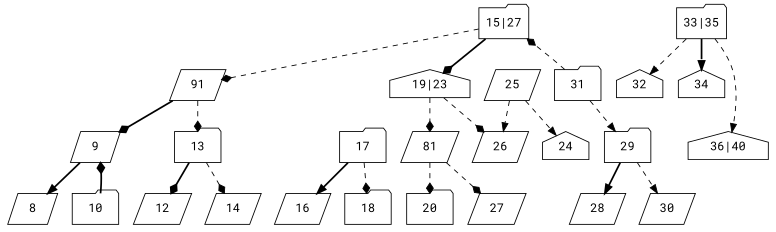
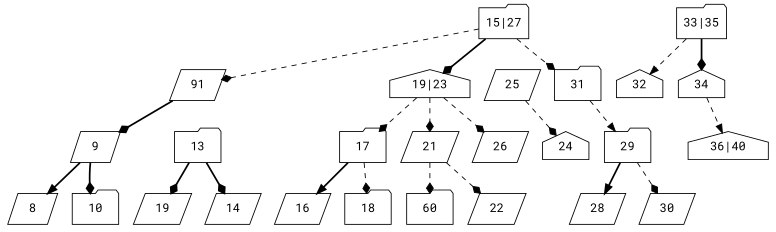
(702, 49) -> (702, 49)
(550, 57) -> (531, 51)
(735, 79) -> (713, 111)
(198, 111) -> none
none -> (402, 111)
(507, 112) -> none
(538, 115) -> (538, 115)
(430, 147) -> (430, 147)
(213, 174) -> (213, 174)
(645, 174) -> (645, 174)
(101, 183) -> (90, 173)
(163, 209) -> (163, 209)
(430, 209) -> (430, 209)
(497, 209) -> (497, 209)
